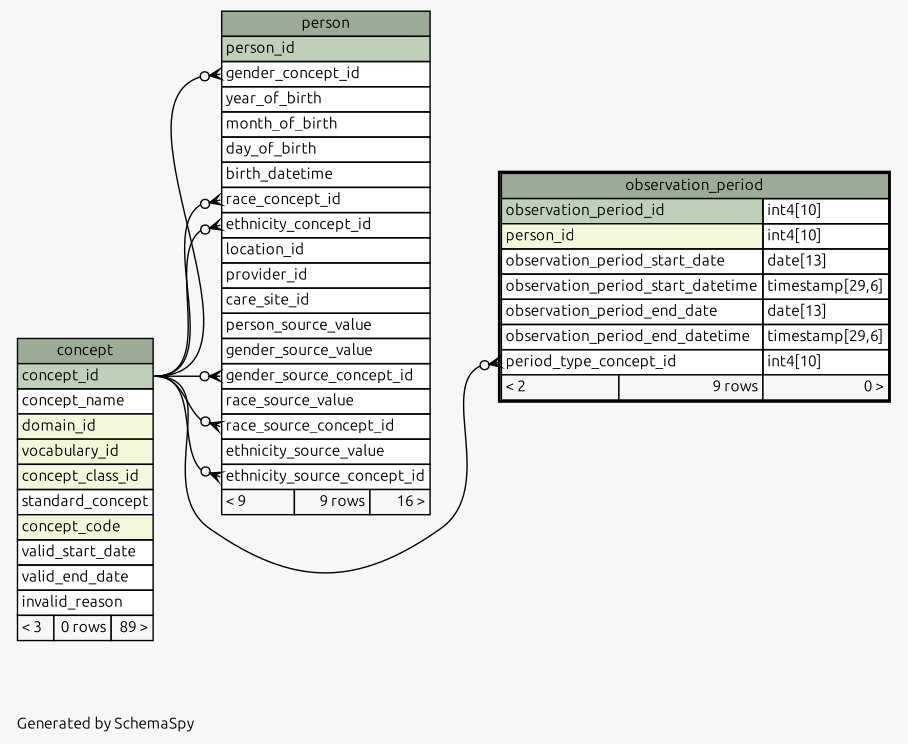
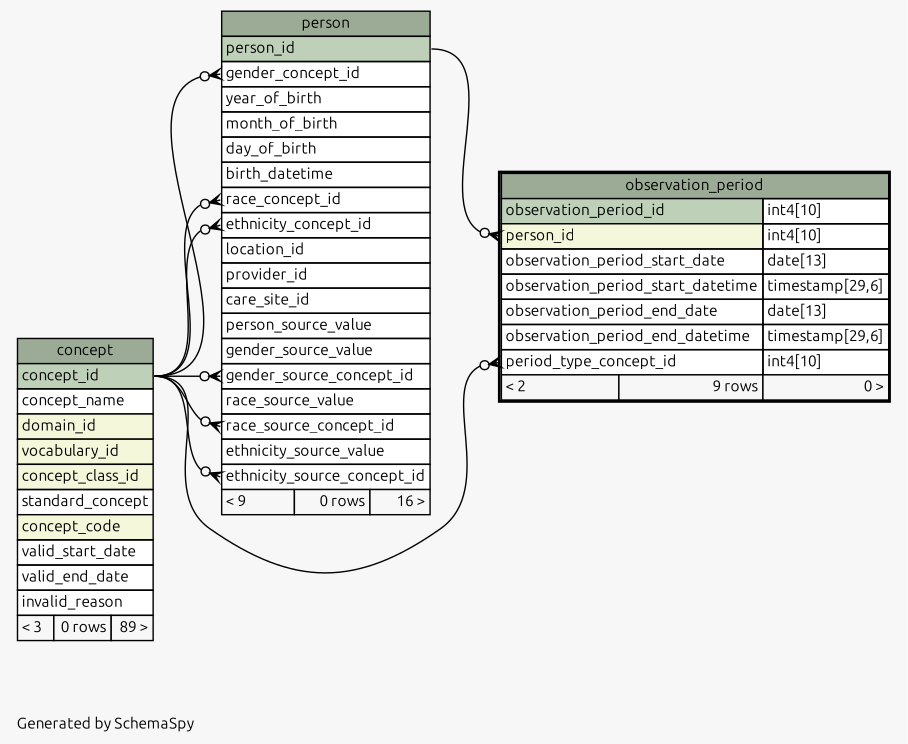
none -> (467, 132)
(343, 501) -> (343, 501)
